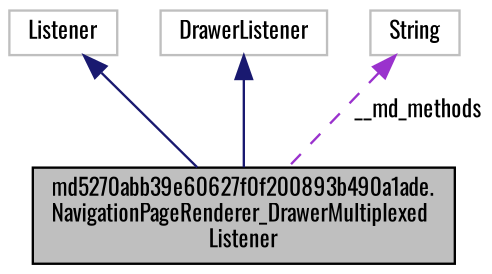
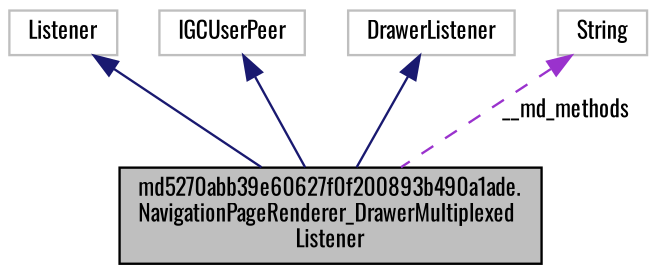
none -> (232, 33)
